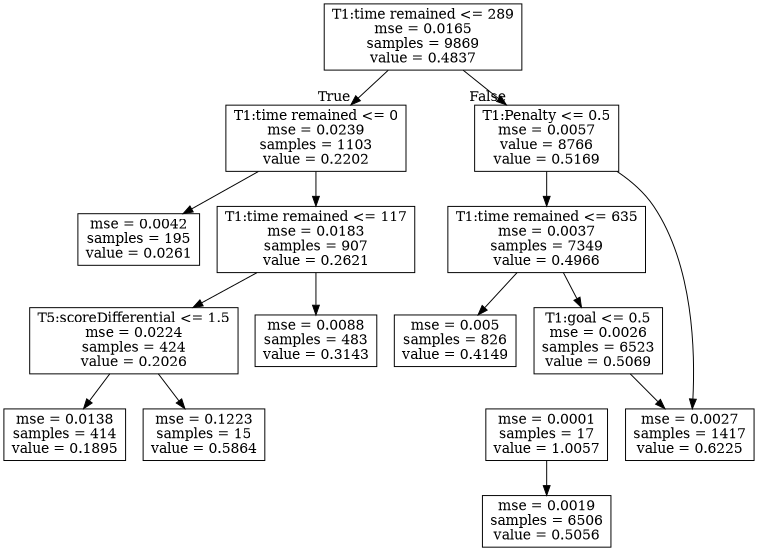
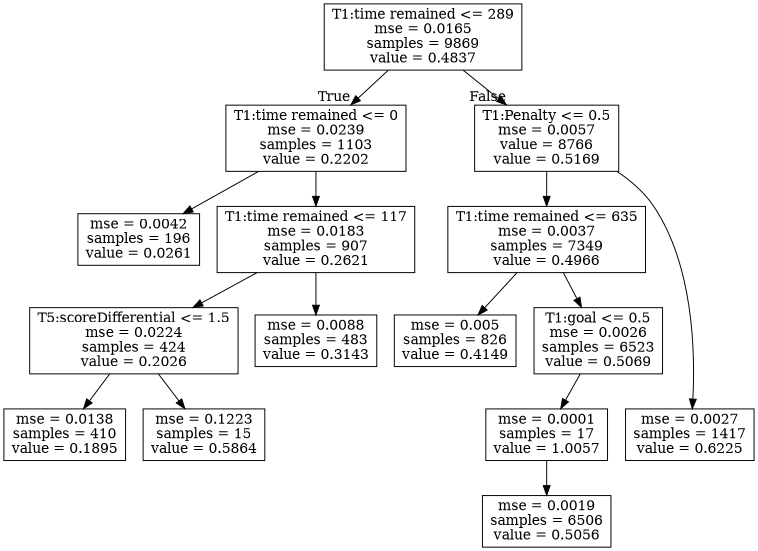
(139, 240) -> (139, 240)
(644, 388) -> (573, 387)
(65, 435) -> (65, 435)
